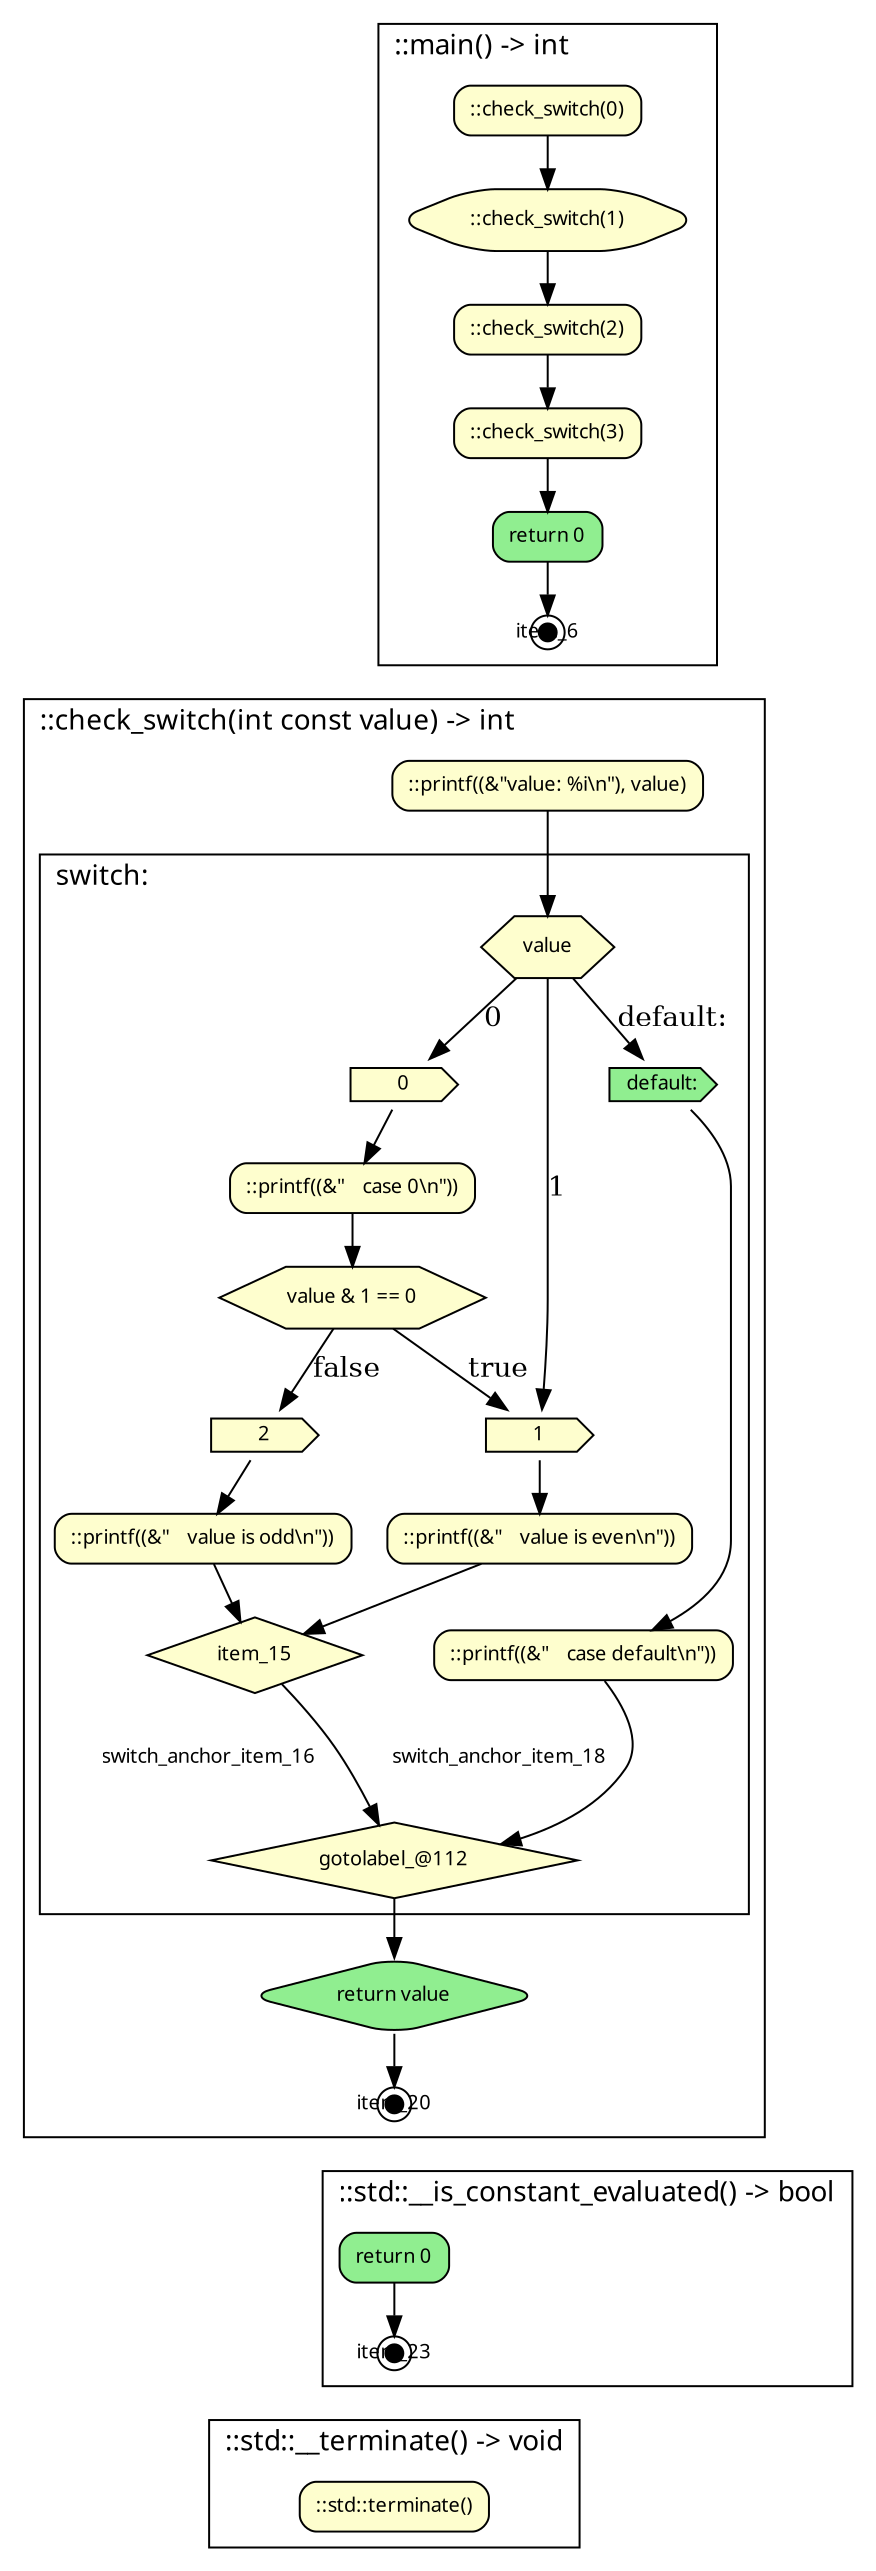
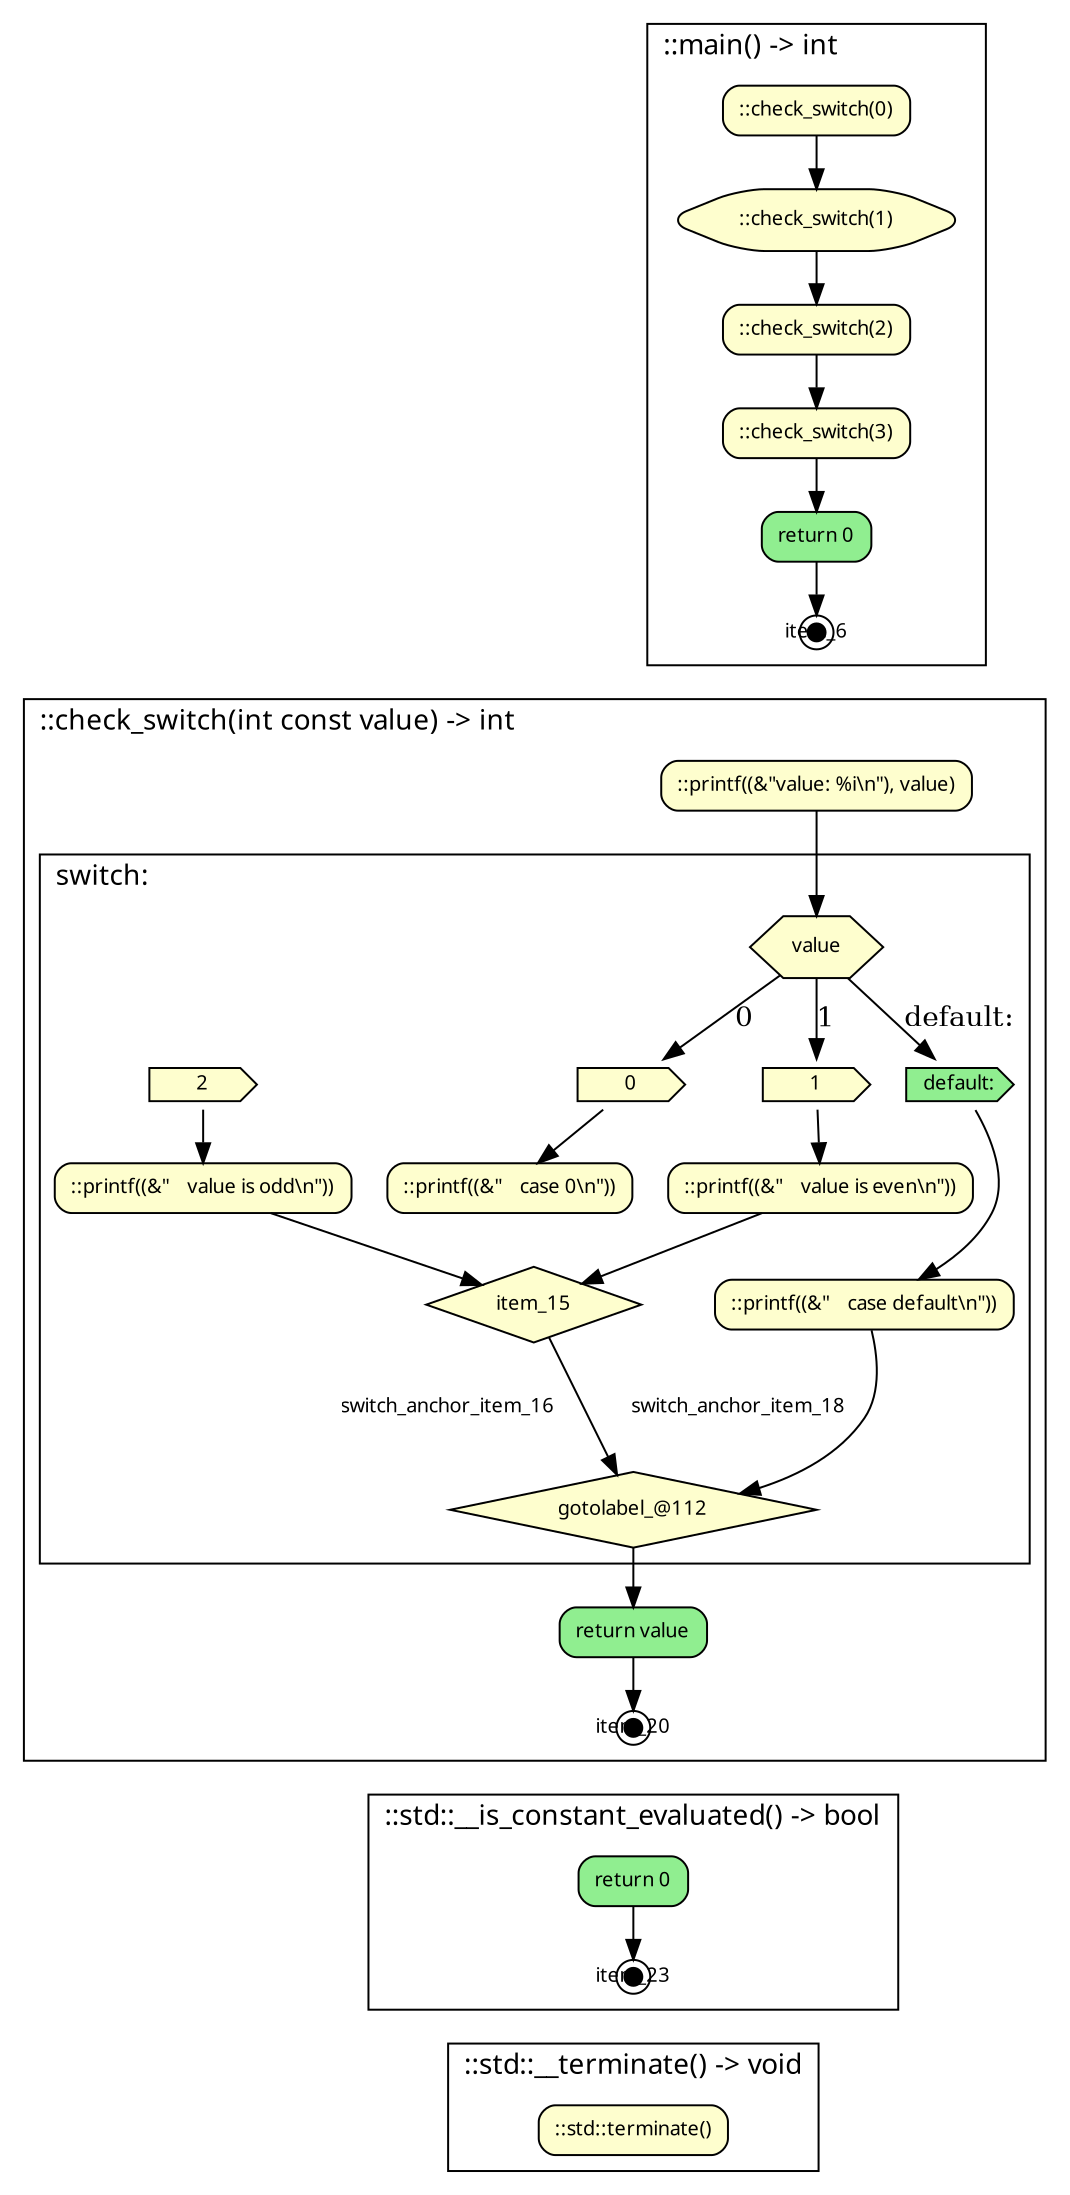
(353, 1298) -> none
(394, 1996) -> (633, 1632)
